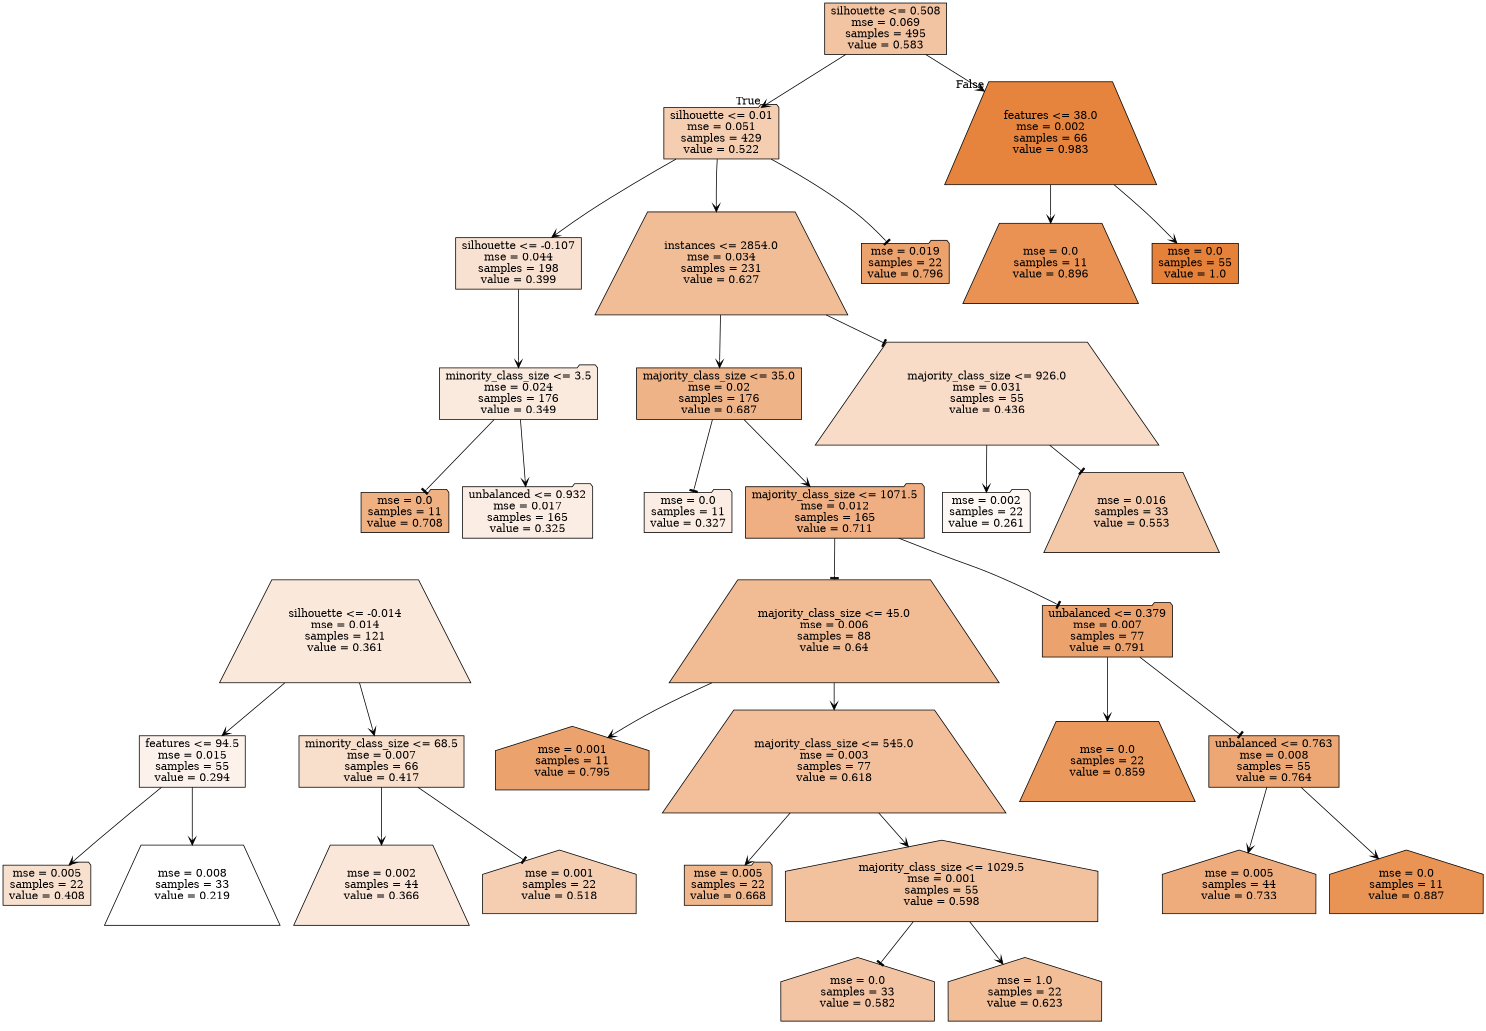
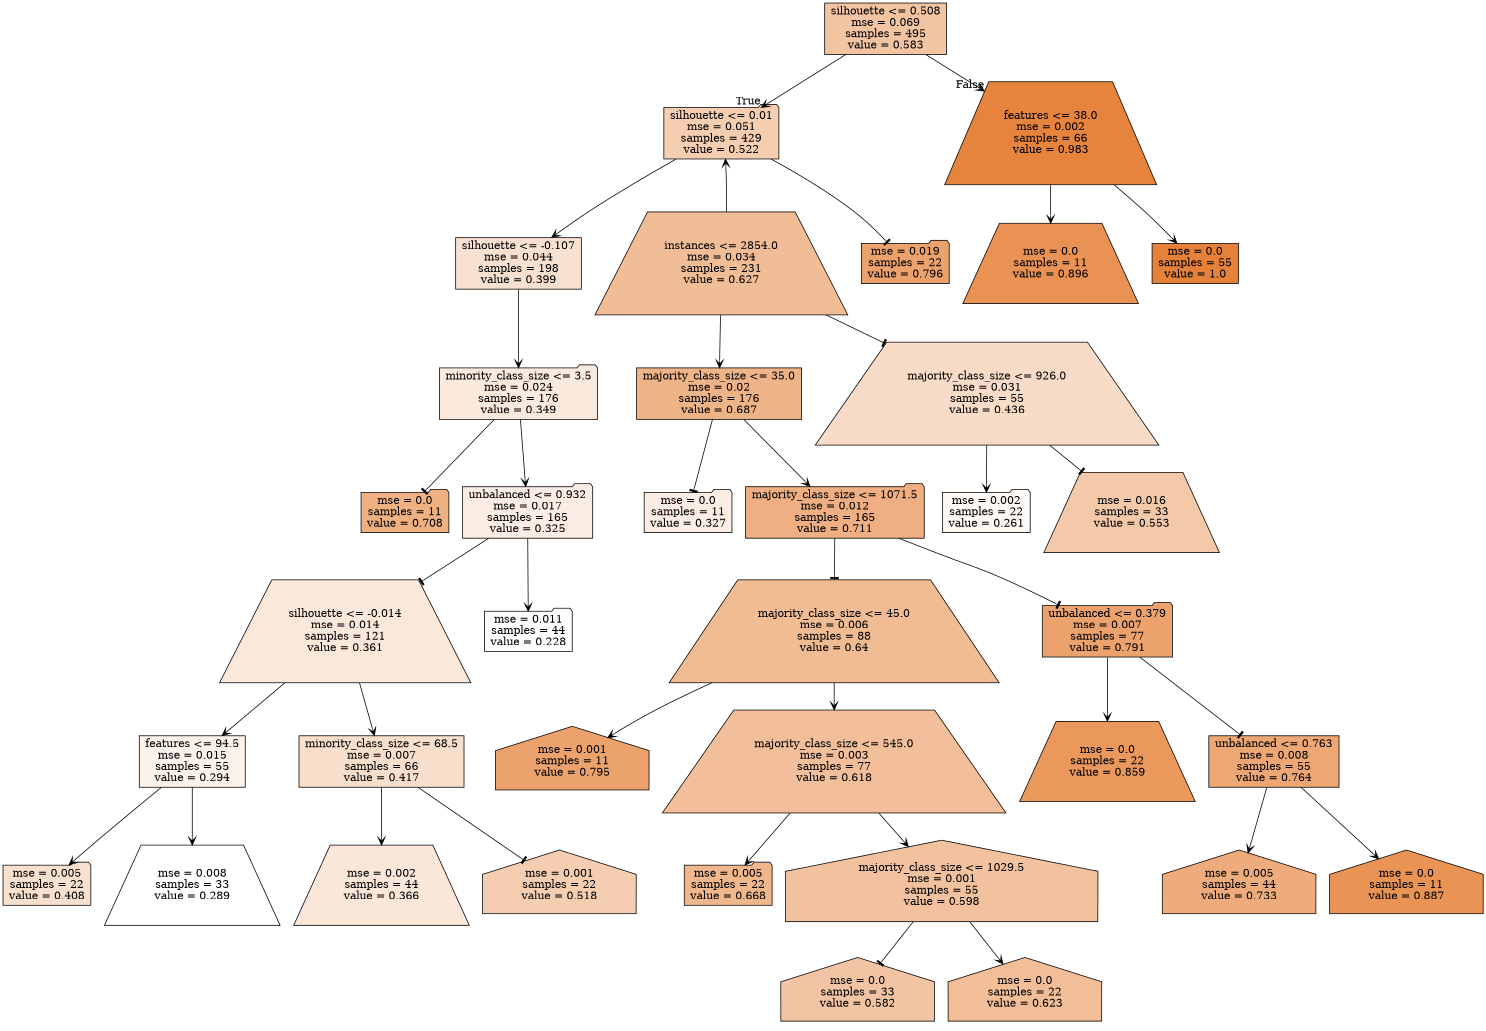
(716, 182) -> (726, 189)
none -> (456, 559)
none -> (528, 631)
(192, 885) -> (192, 885)
(1025, 993) -> (1025, 993)
